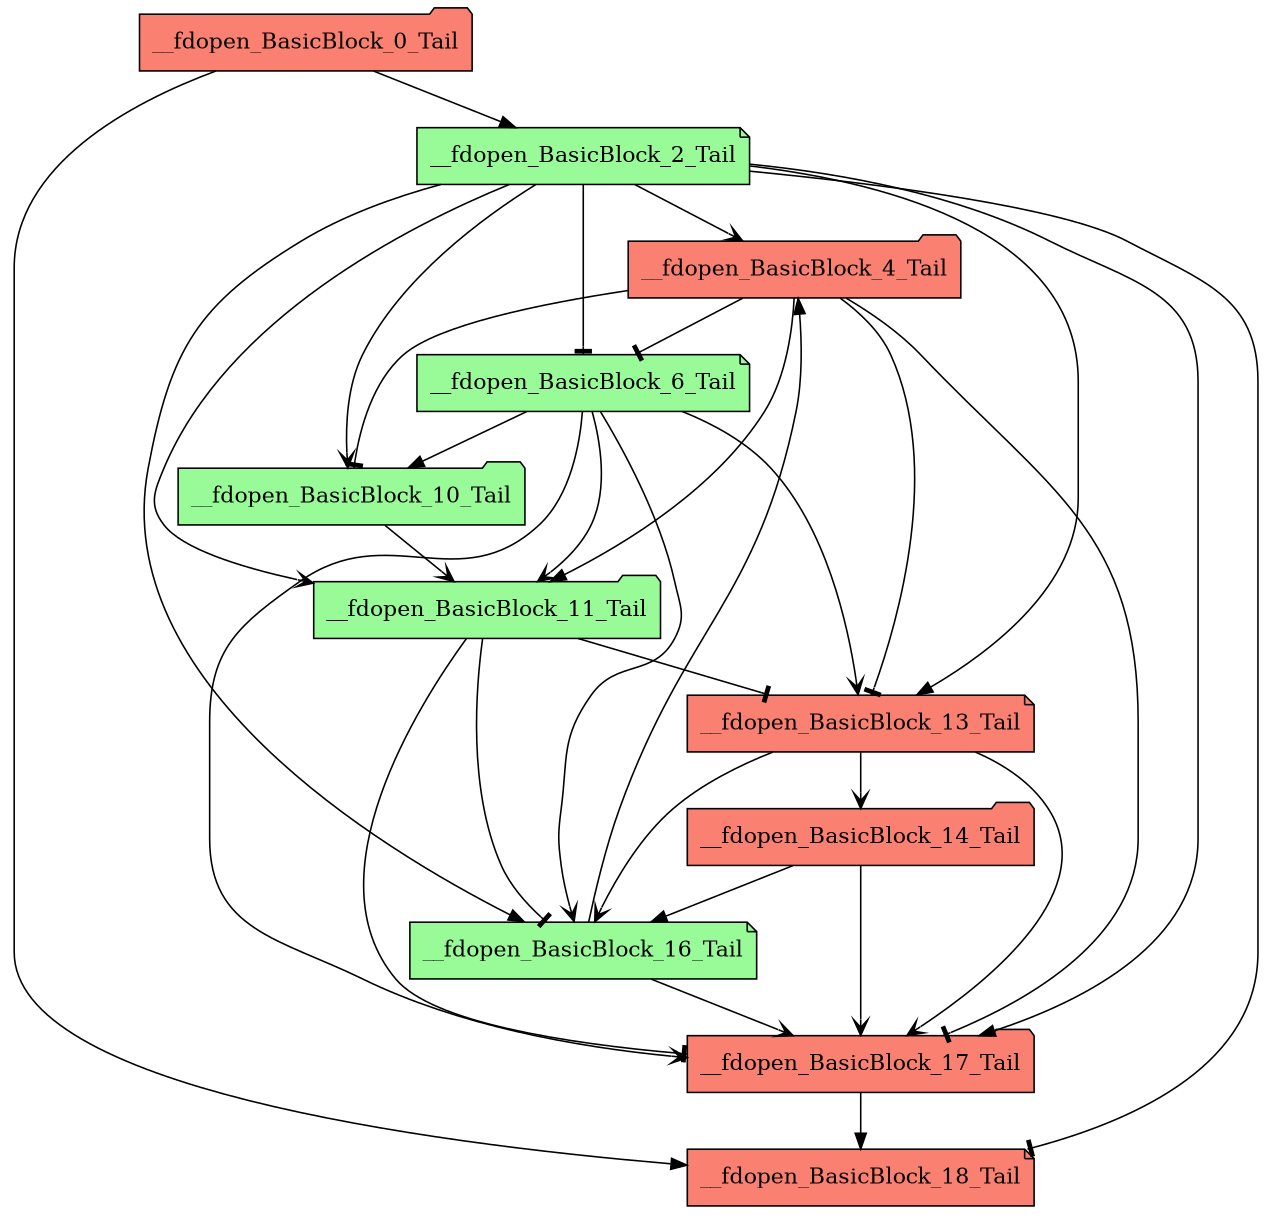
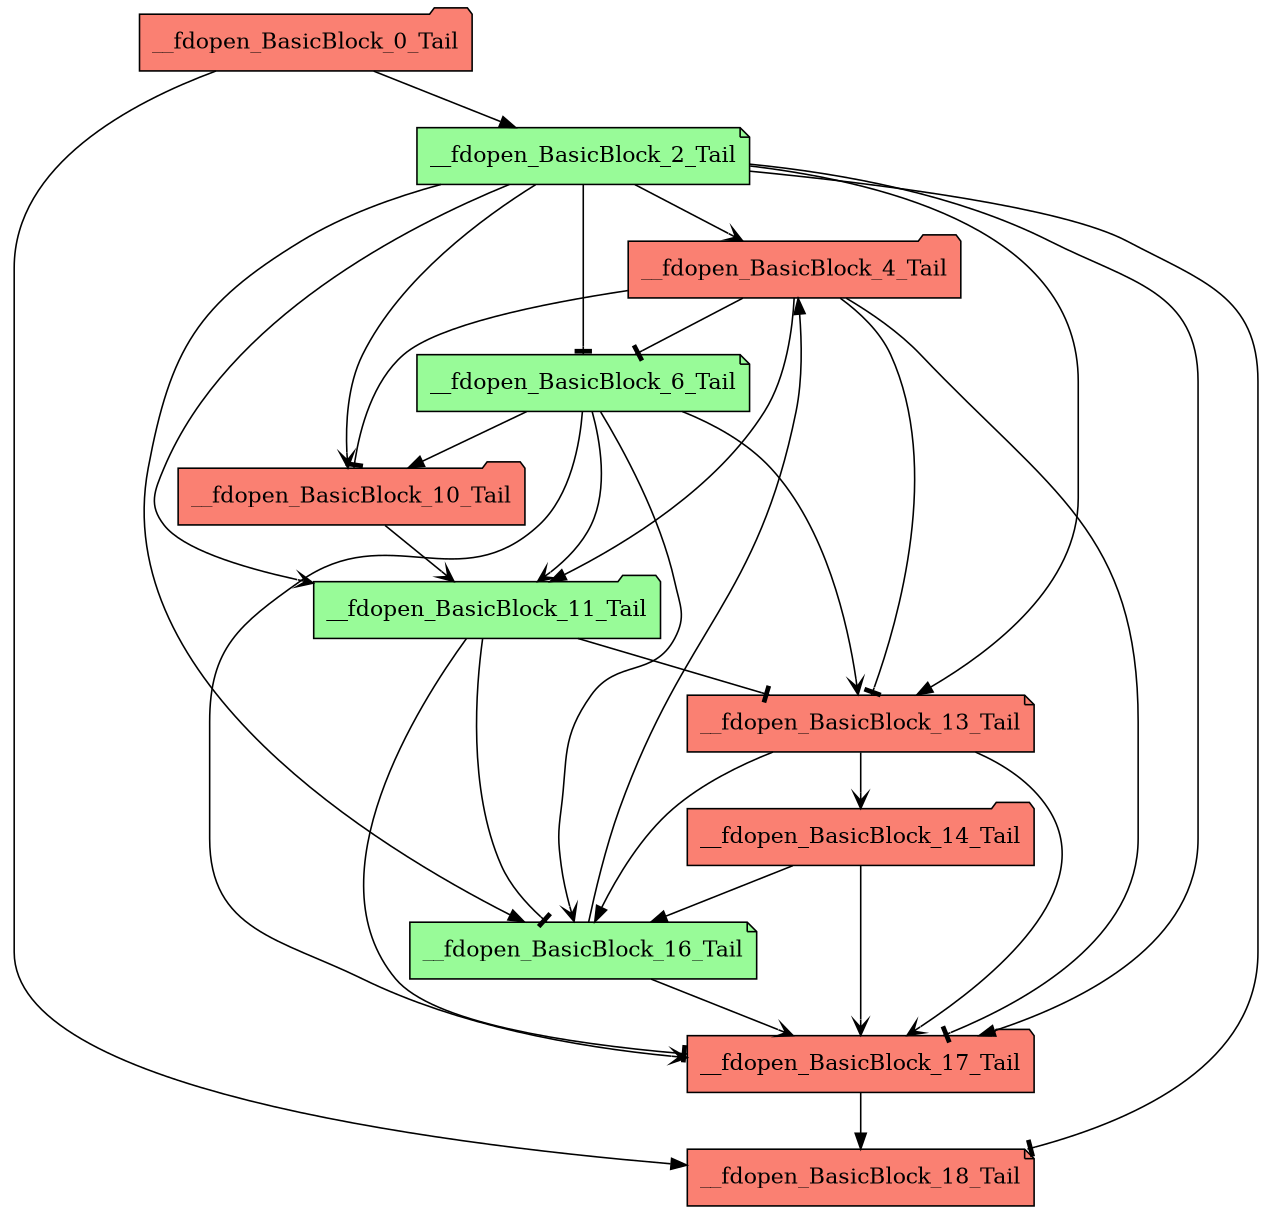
(352, 497) -> (352, 497)
(671, 811) -> (671, 811)
